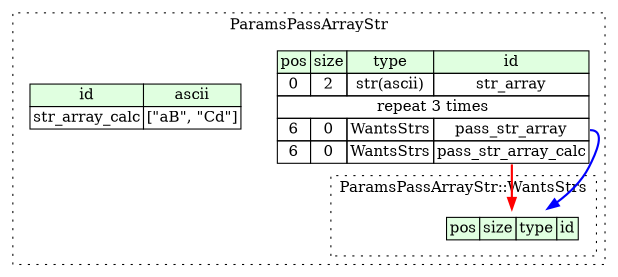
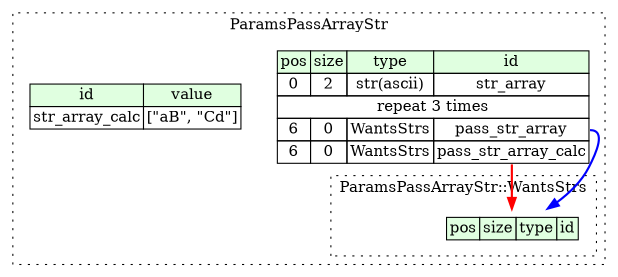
(192, 95) -> (192, 95)
